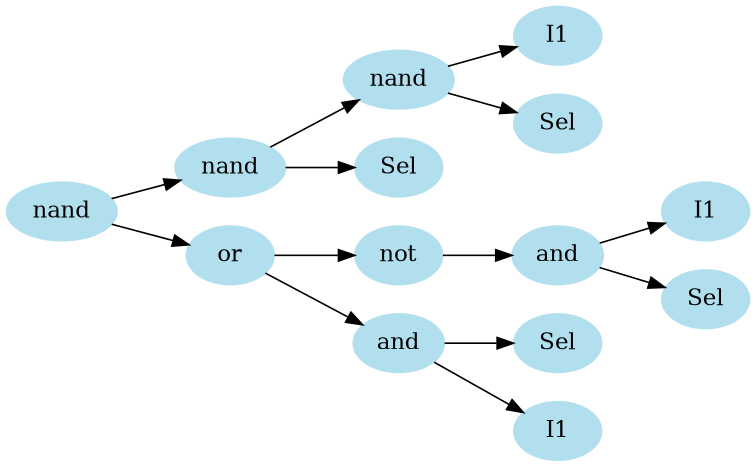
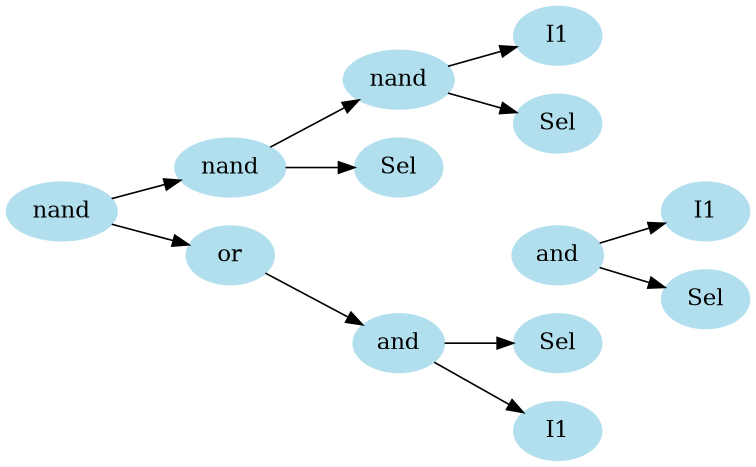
(399, 255) -> none
